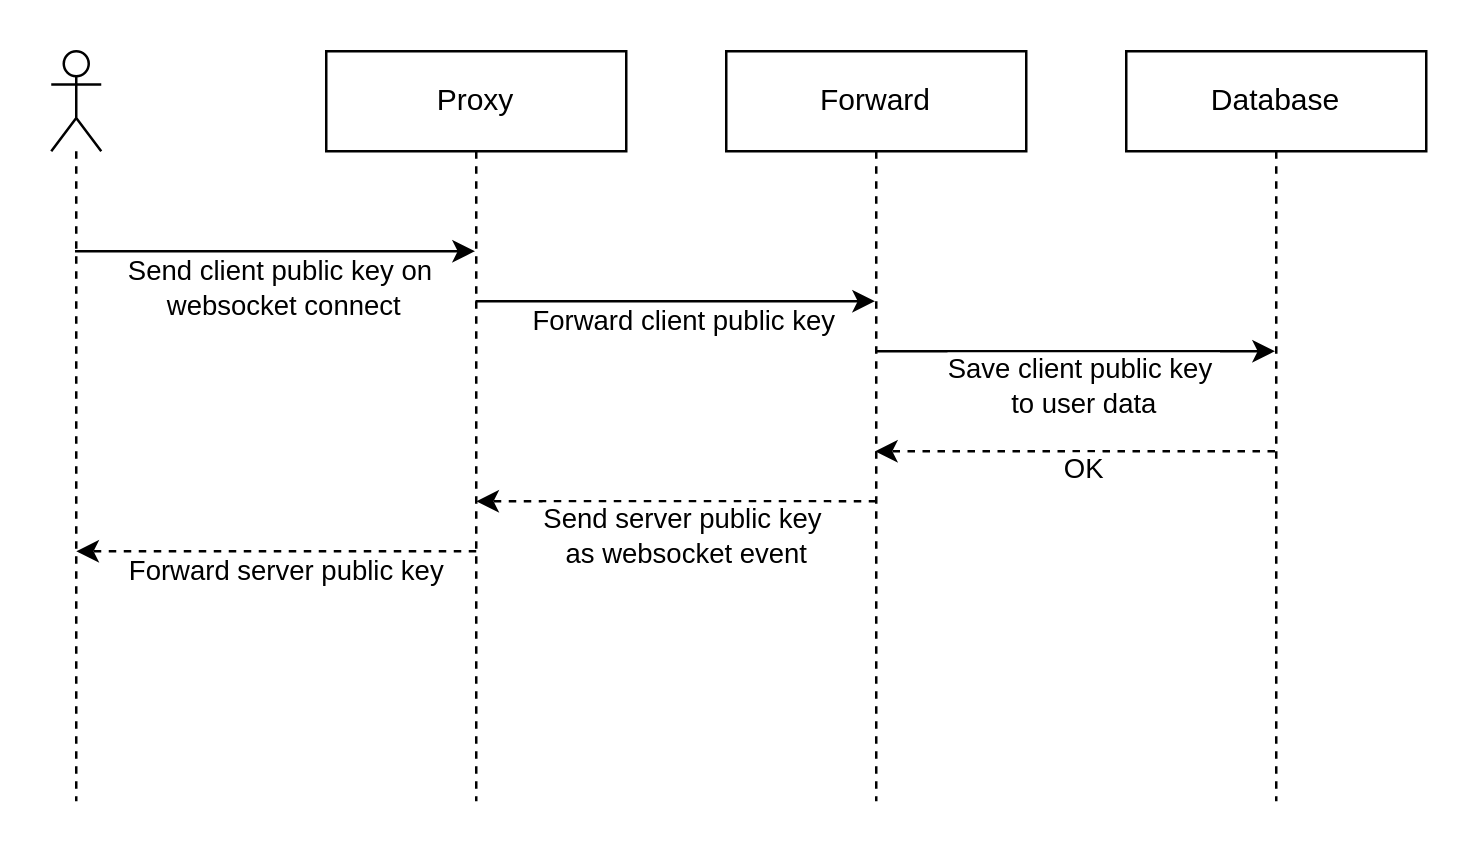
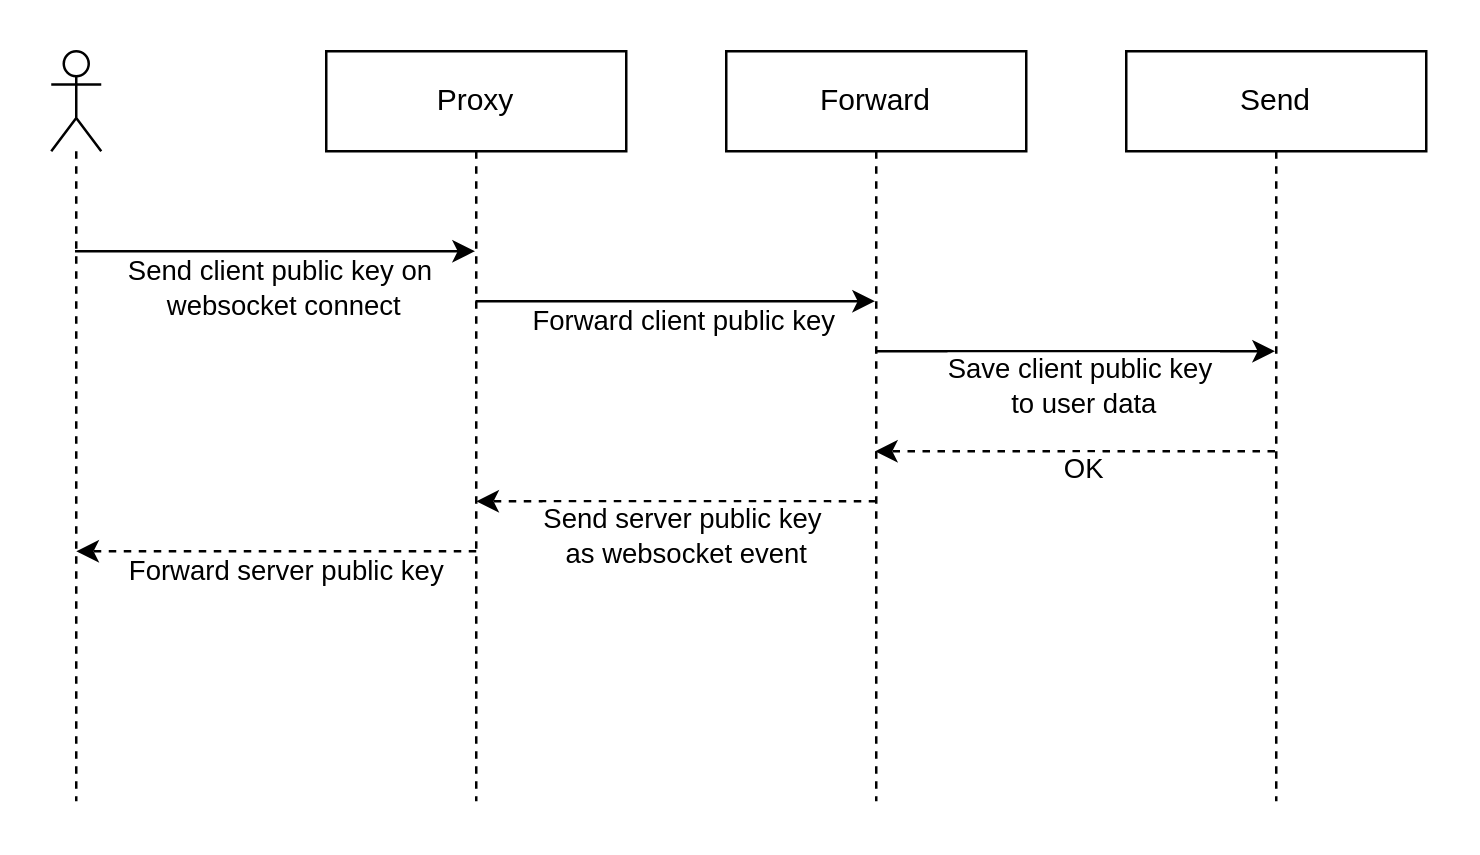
(1276, 101) -> (1276, 101)
